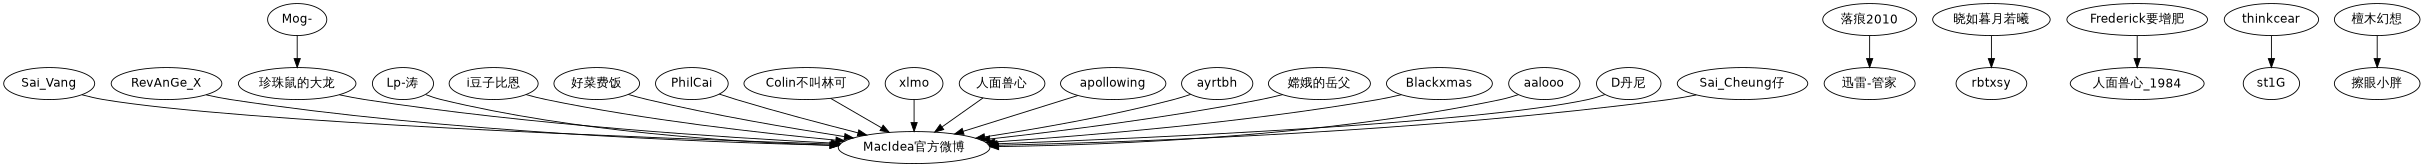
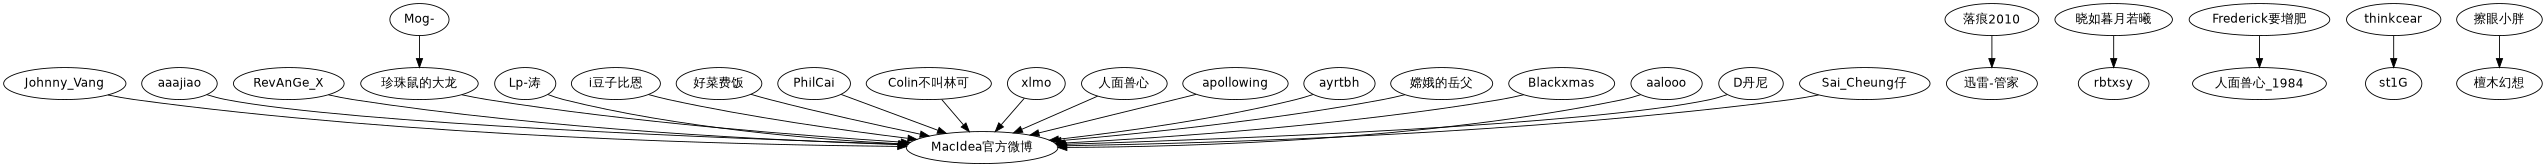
(2377, 47) -> (2499, 47)
(49, 84) -> (65, 84)
none -> (179, 84)
